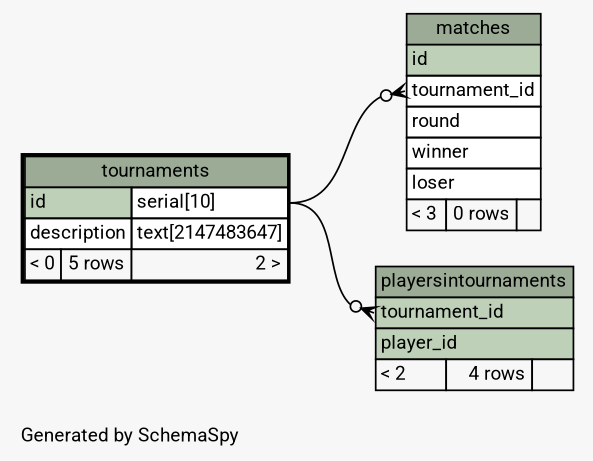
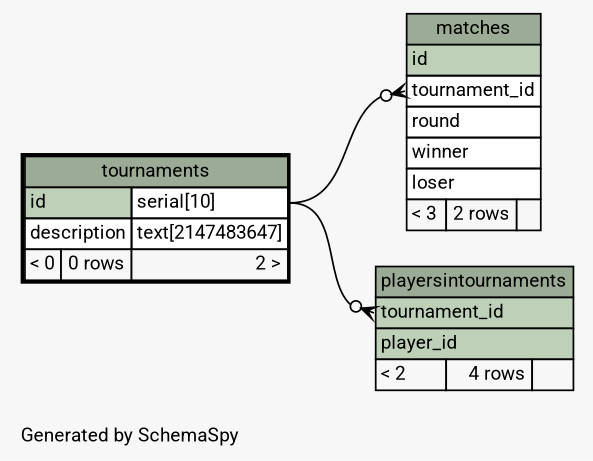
(482, 214) -> (482, 214)
(97, 264) -> (97, 264)
